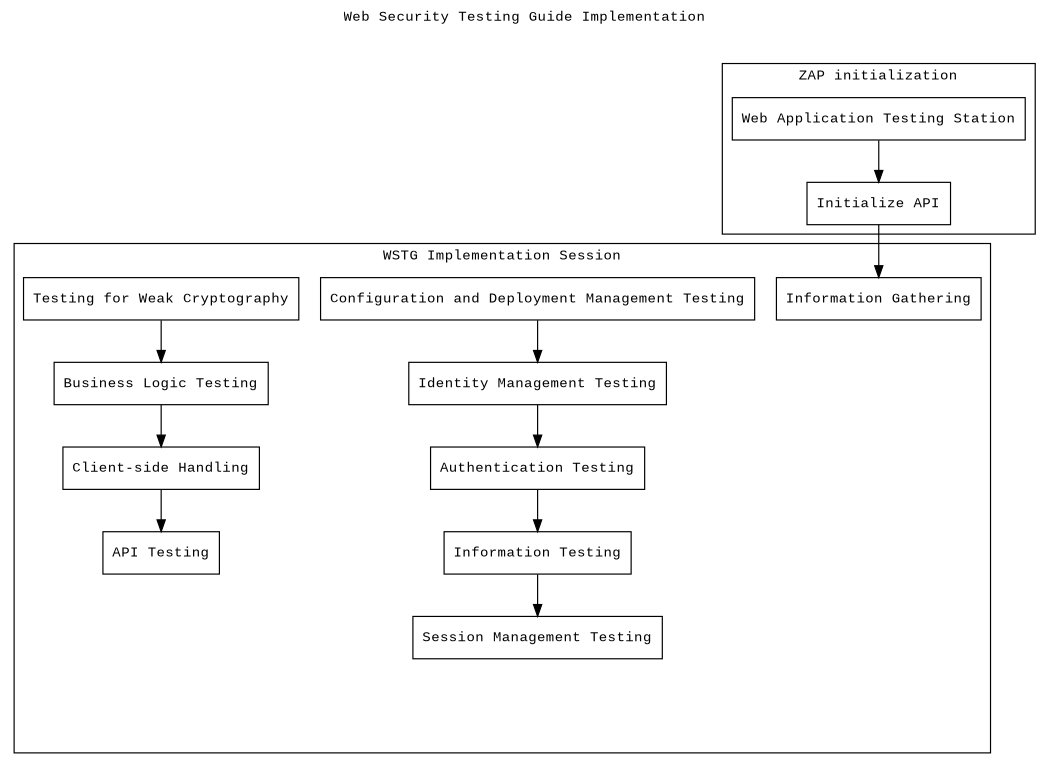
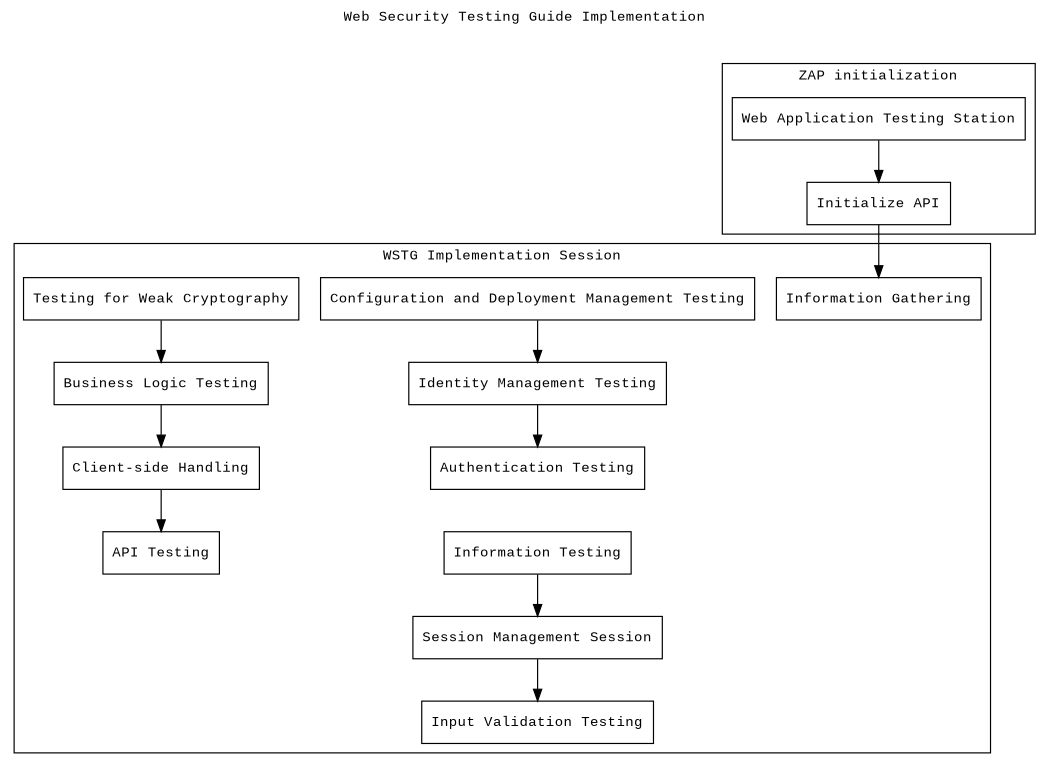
(538, 505) -> none
(538, 638) -> (538, 638)
none -> (538, 722)
